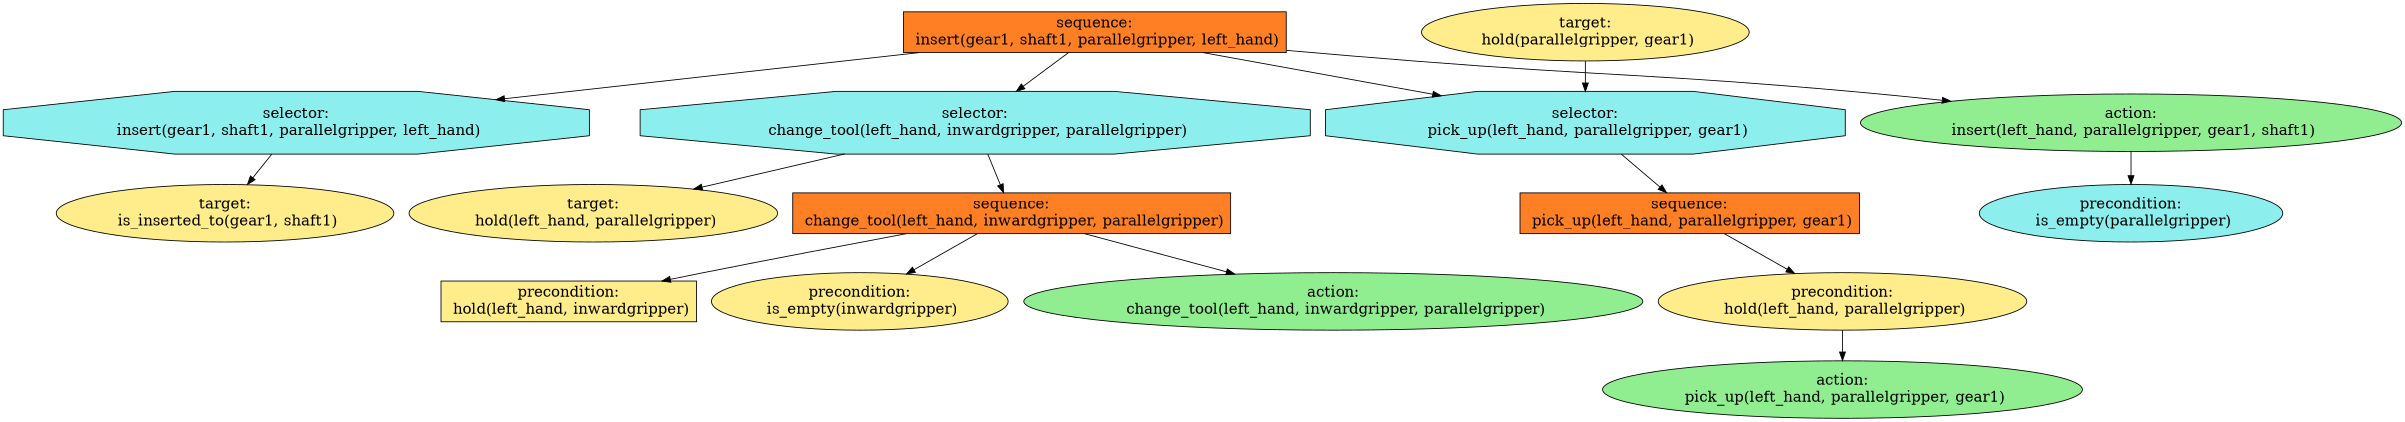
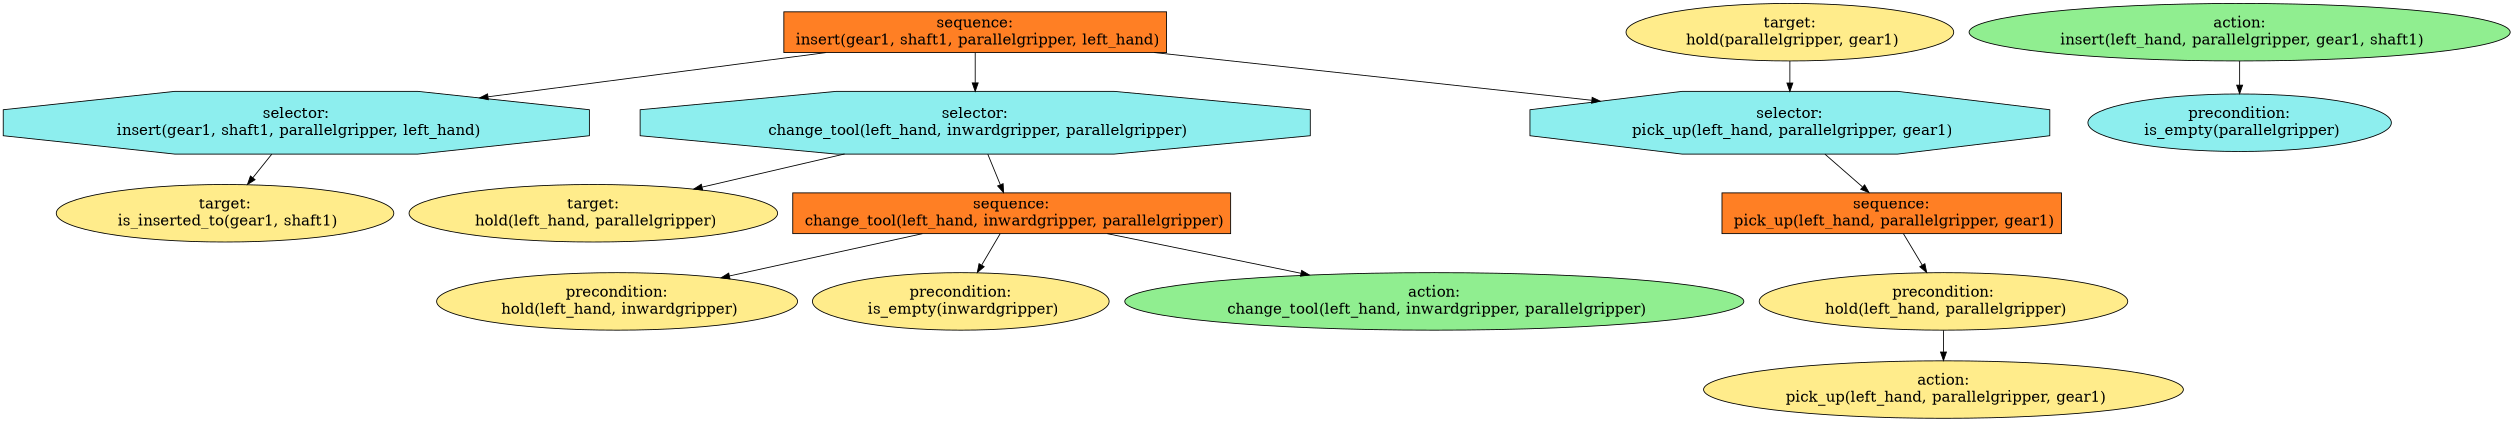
(1614, 74) -> none
(569, 301) -> (617, 301)
(1843, 390) -> (1943, 390)
